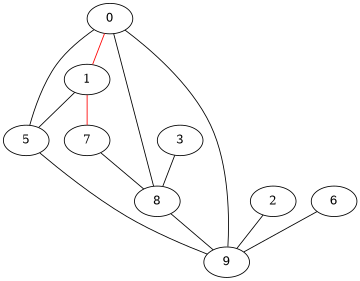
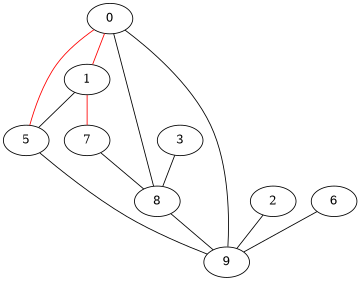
(52, 71) -> (52, 71)
